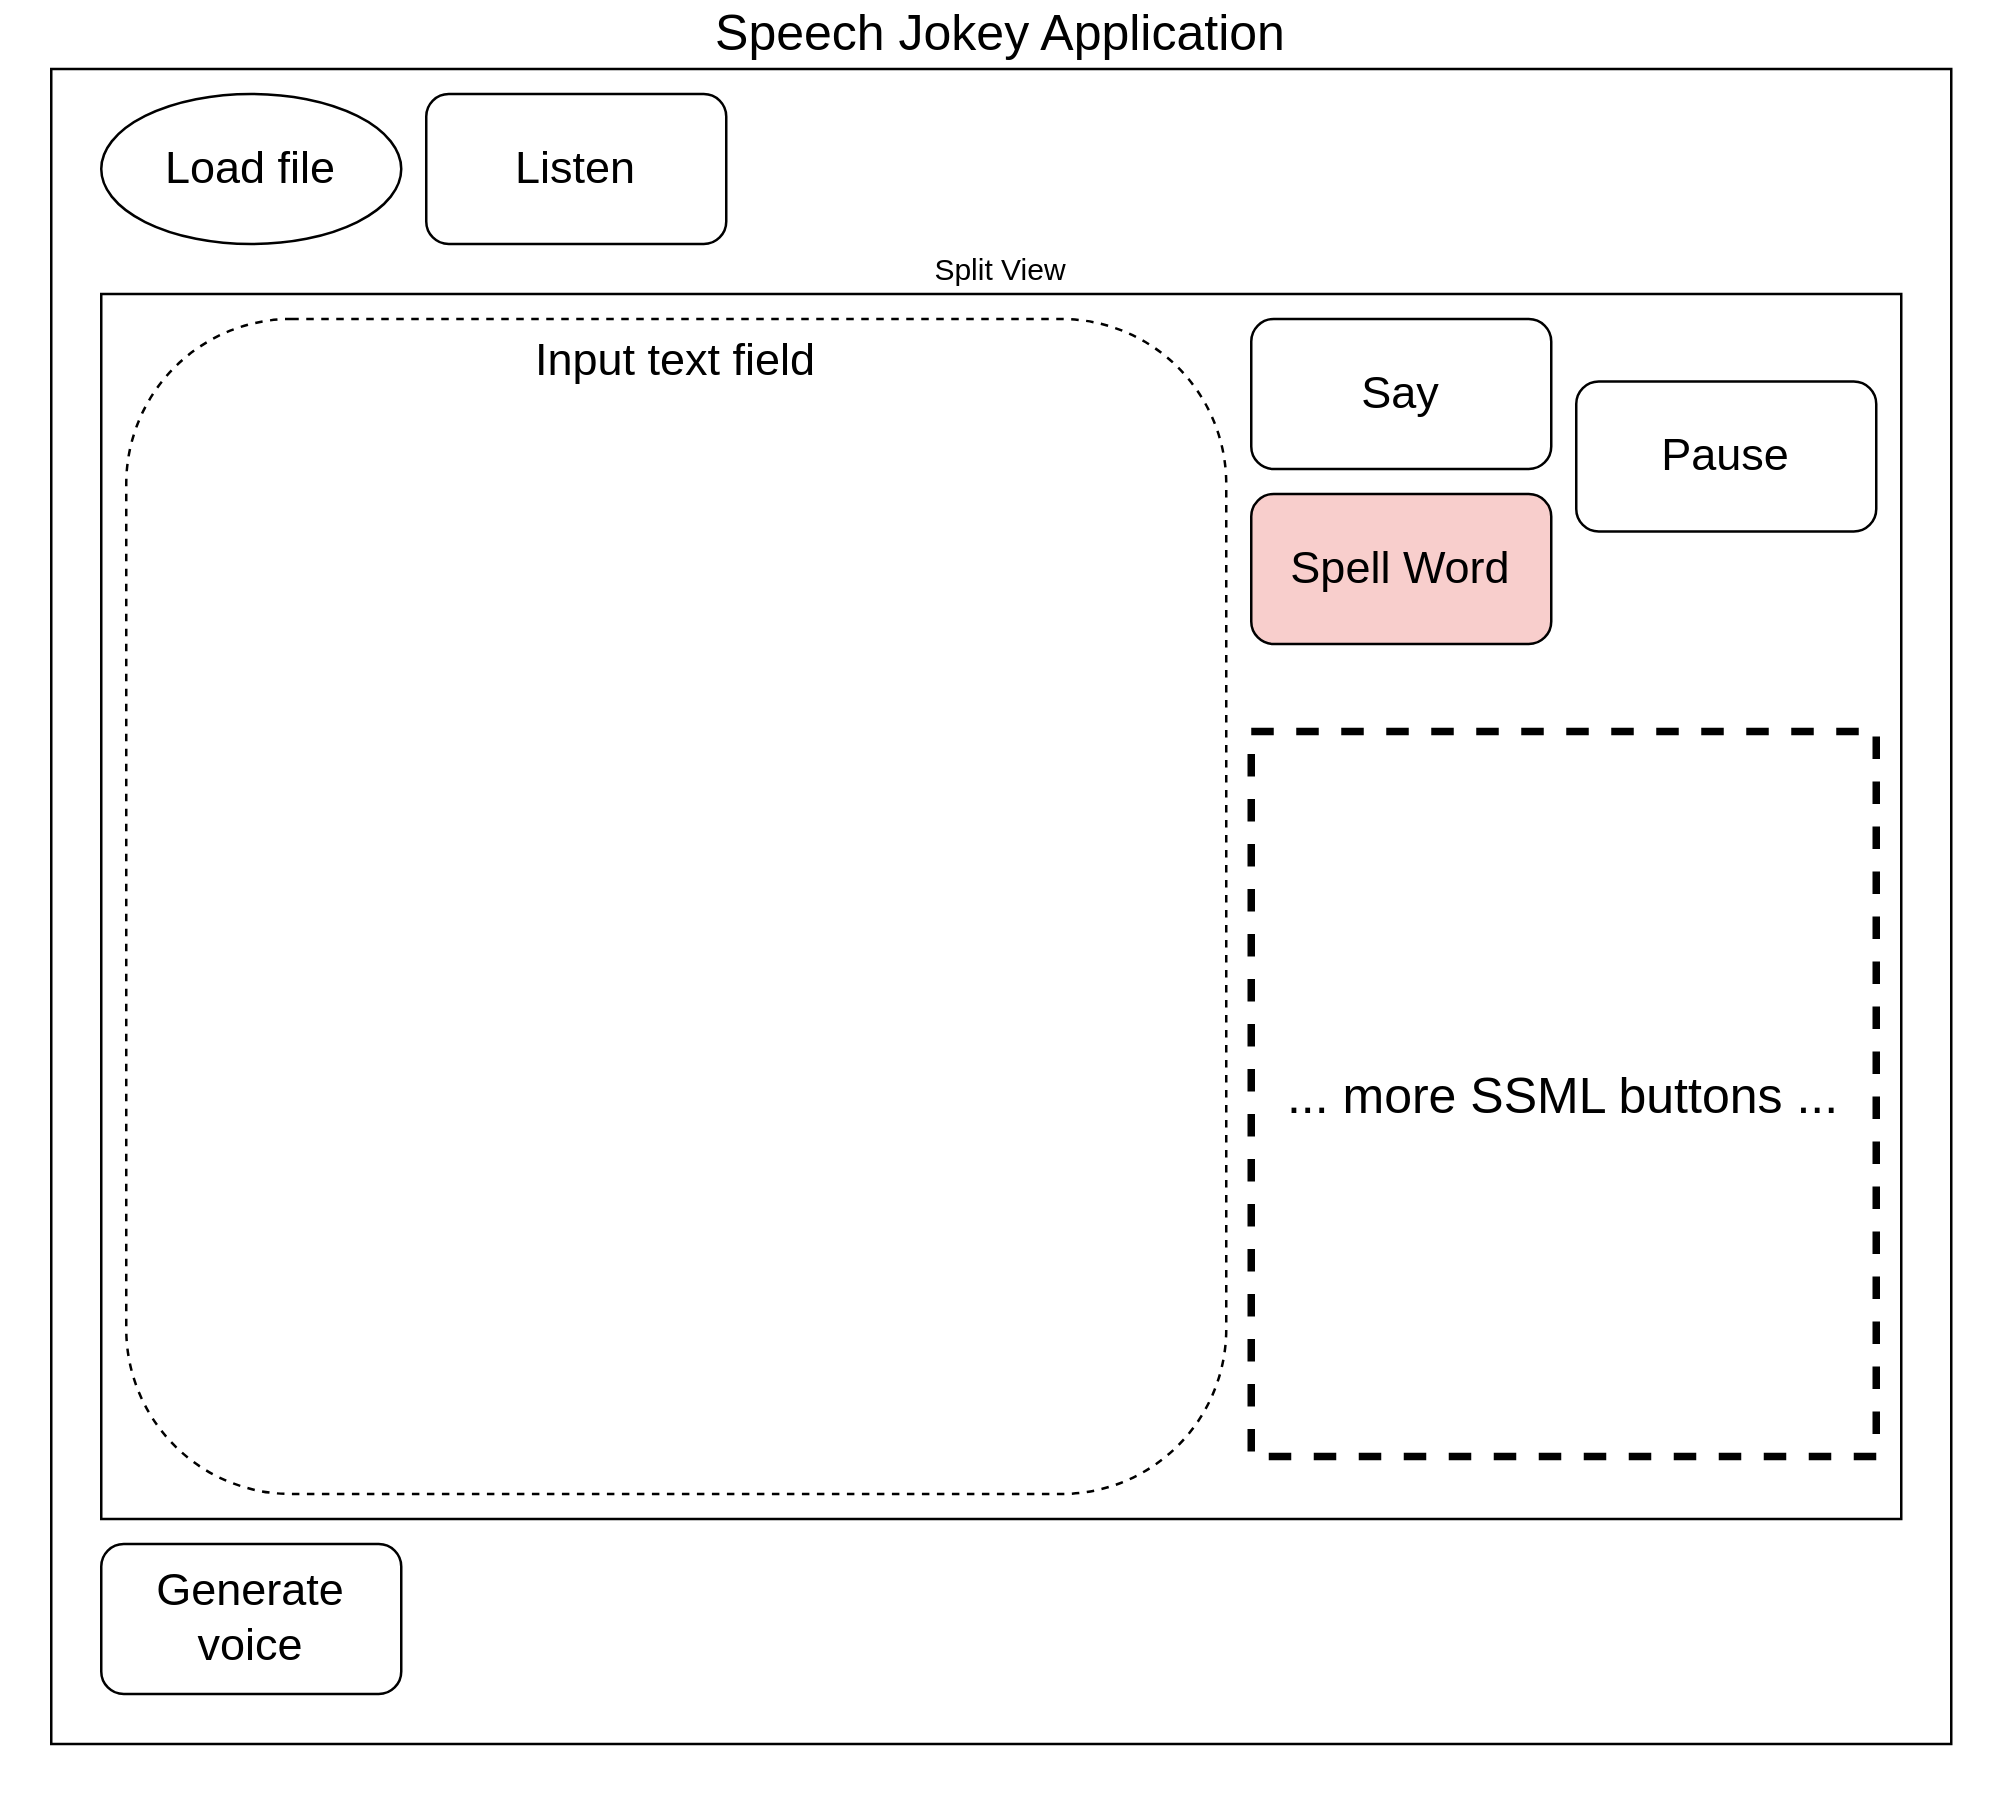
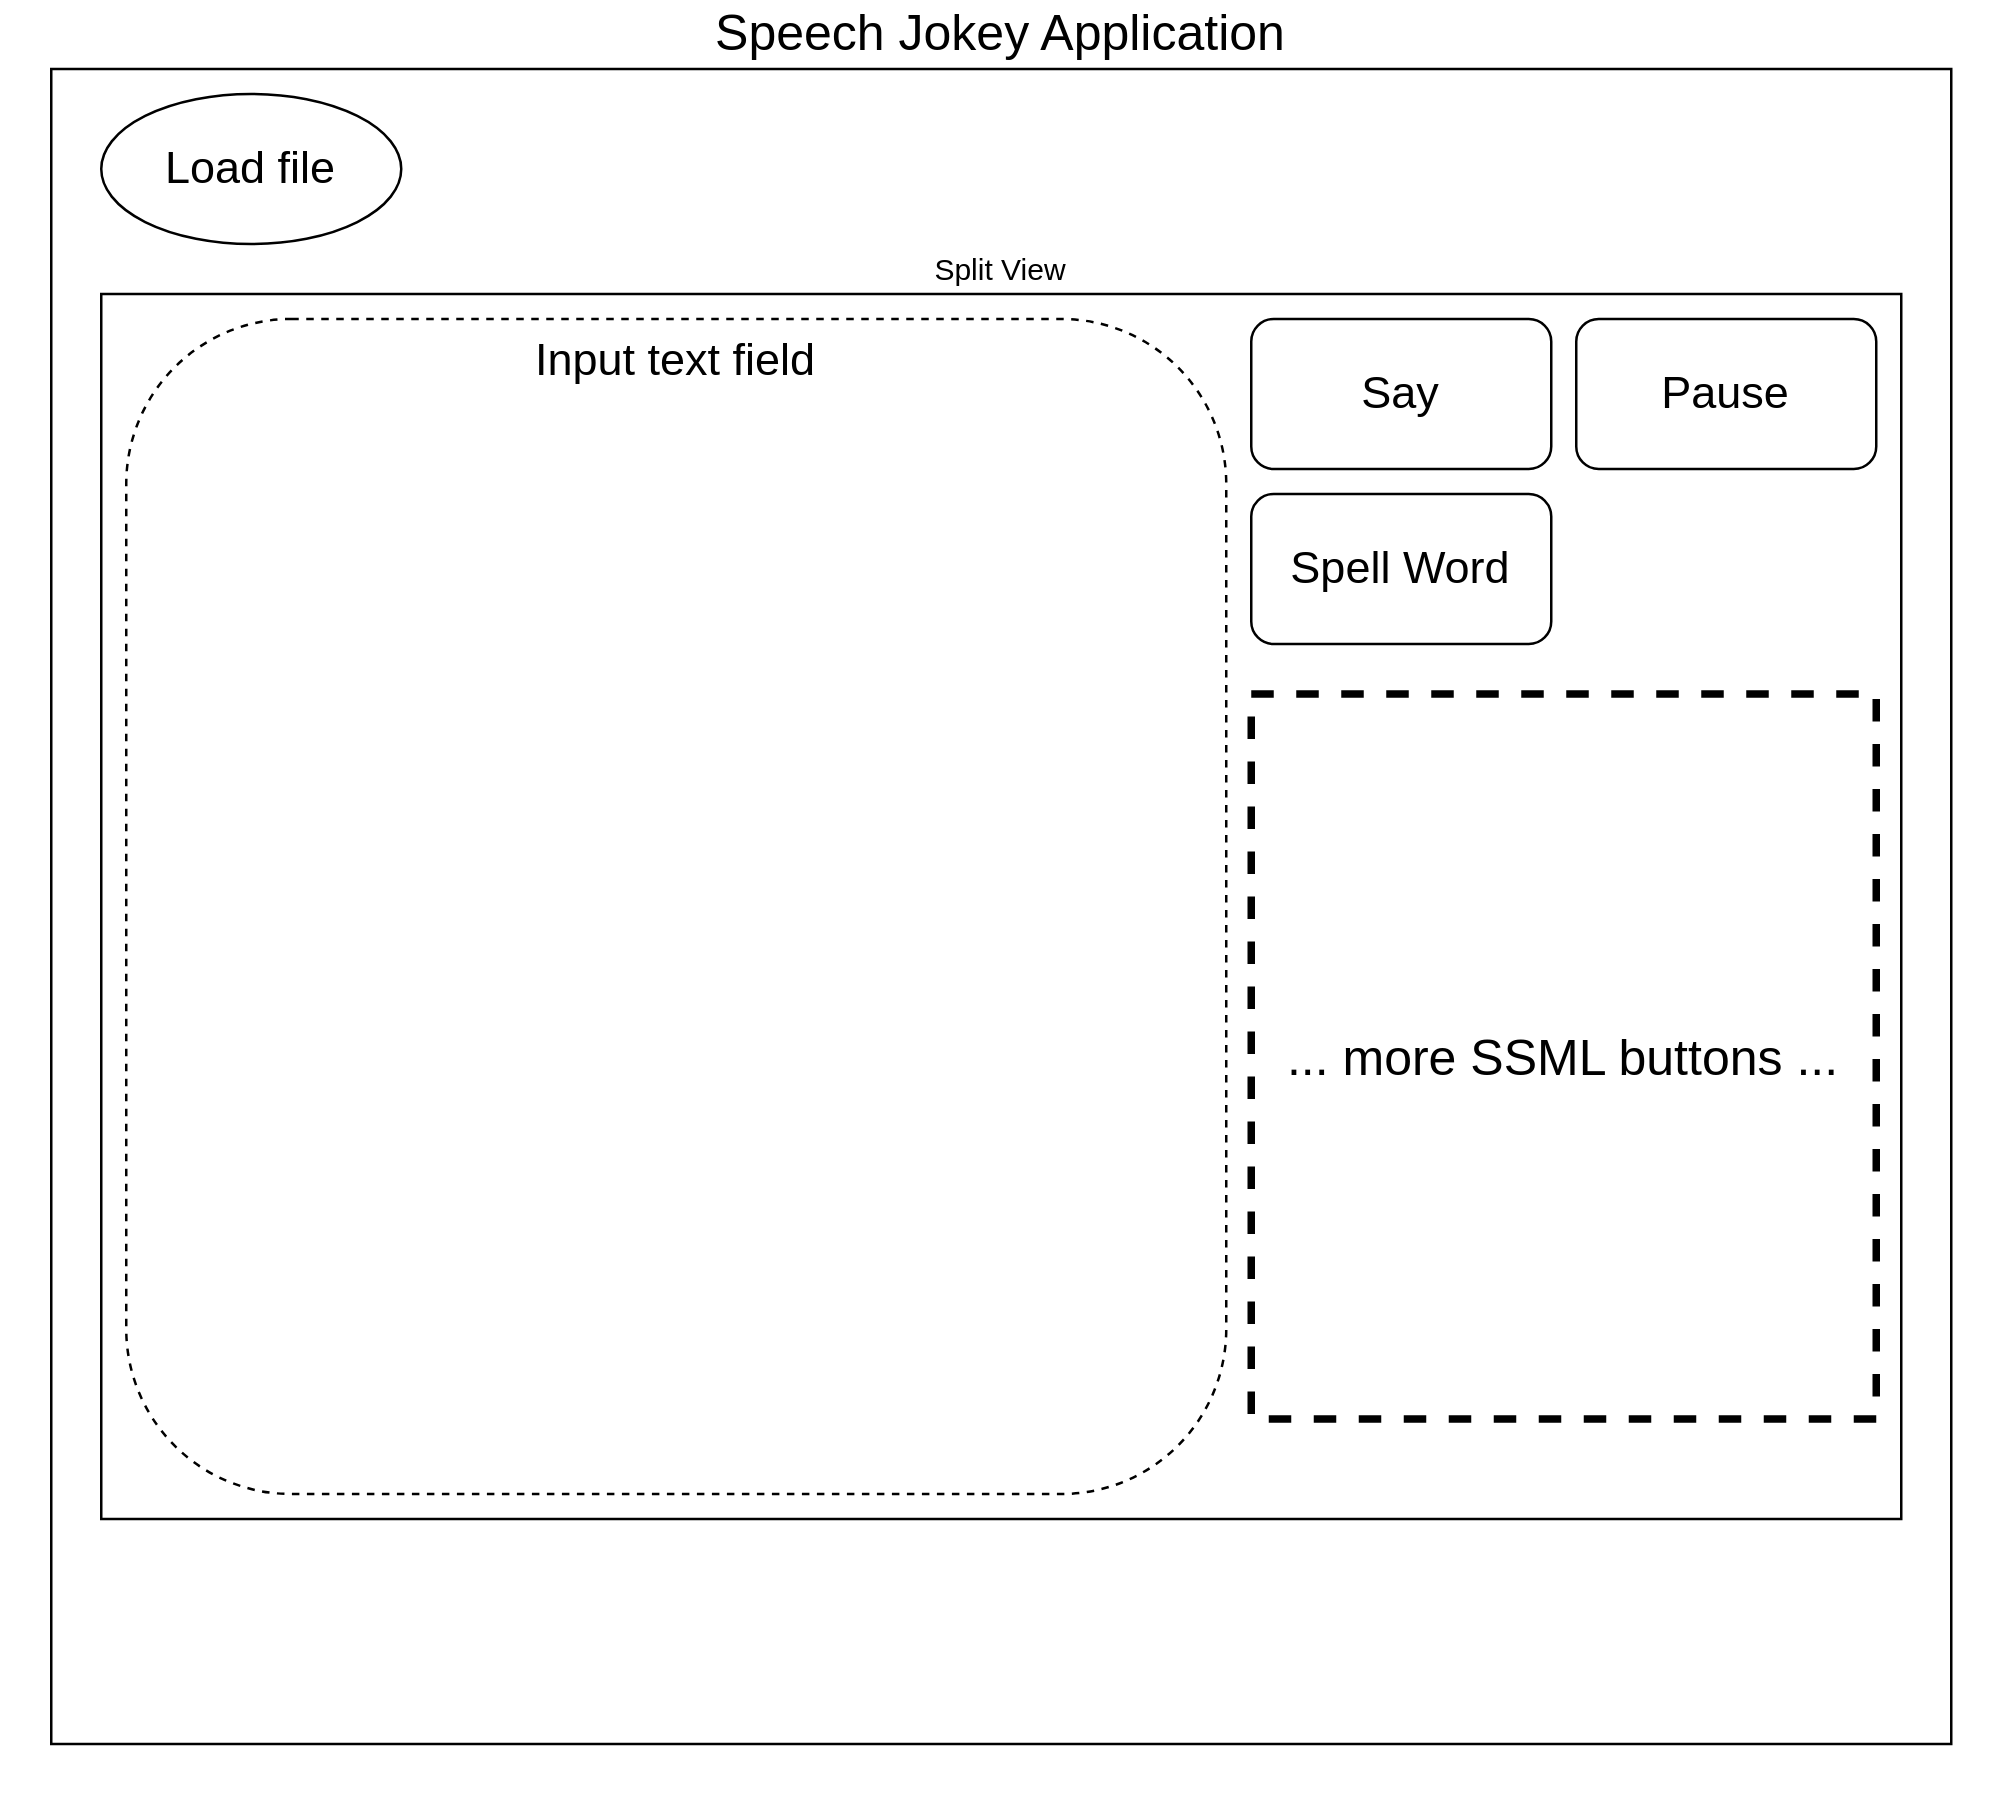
(576, 169) -> none
(1726, 456) -> (1726, 394)
(1401, 569) -> (1401, 569)
(1564, 1094) -> (1564, 1056)
(251, 1619) -> none
